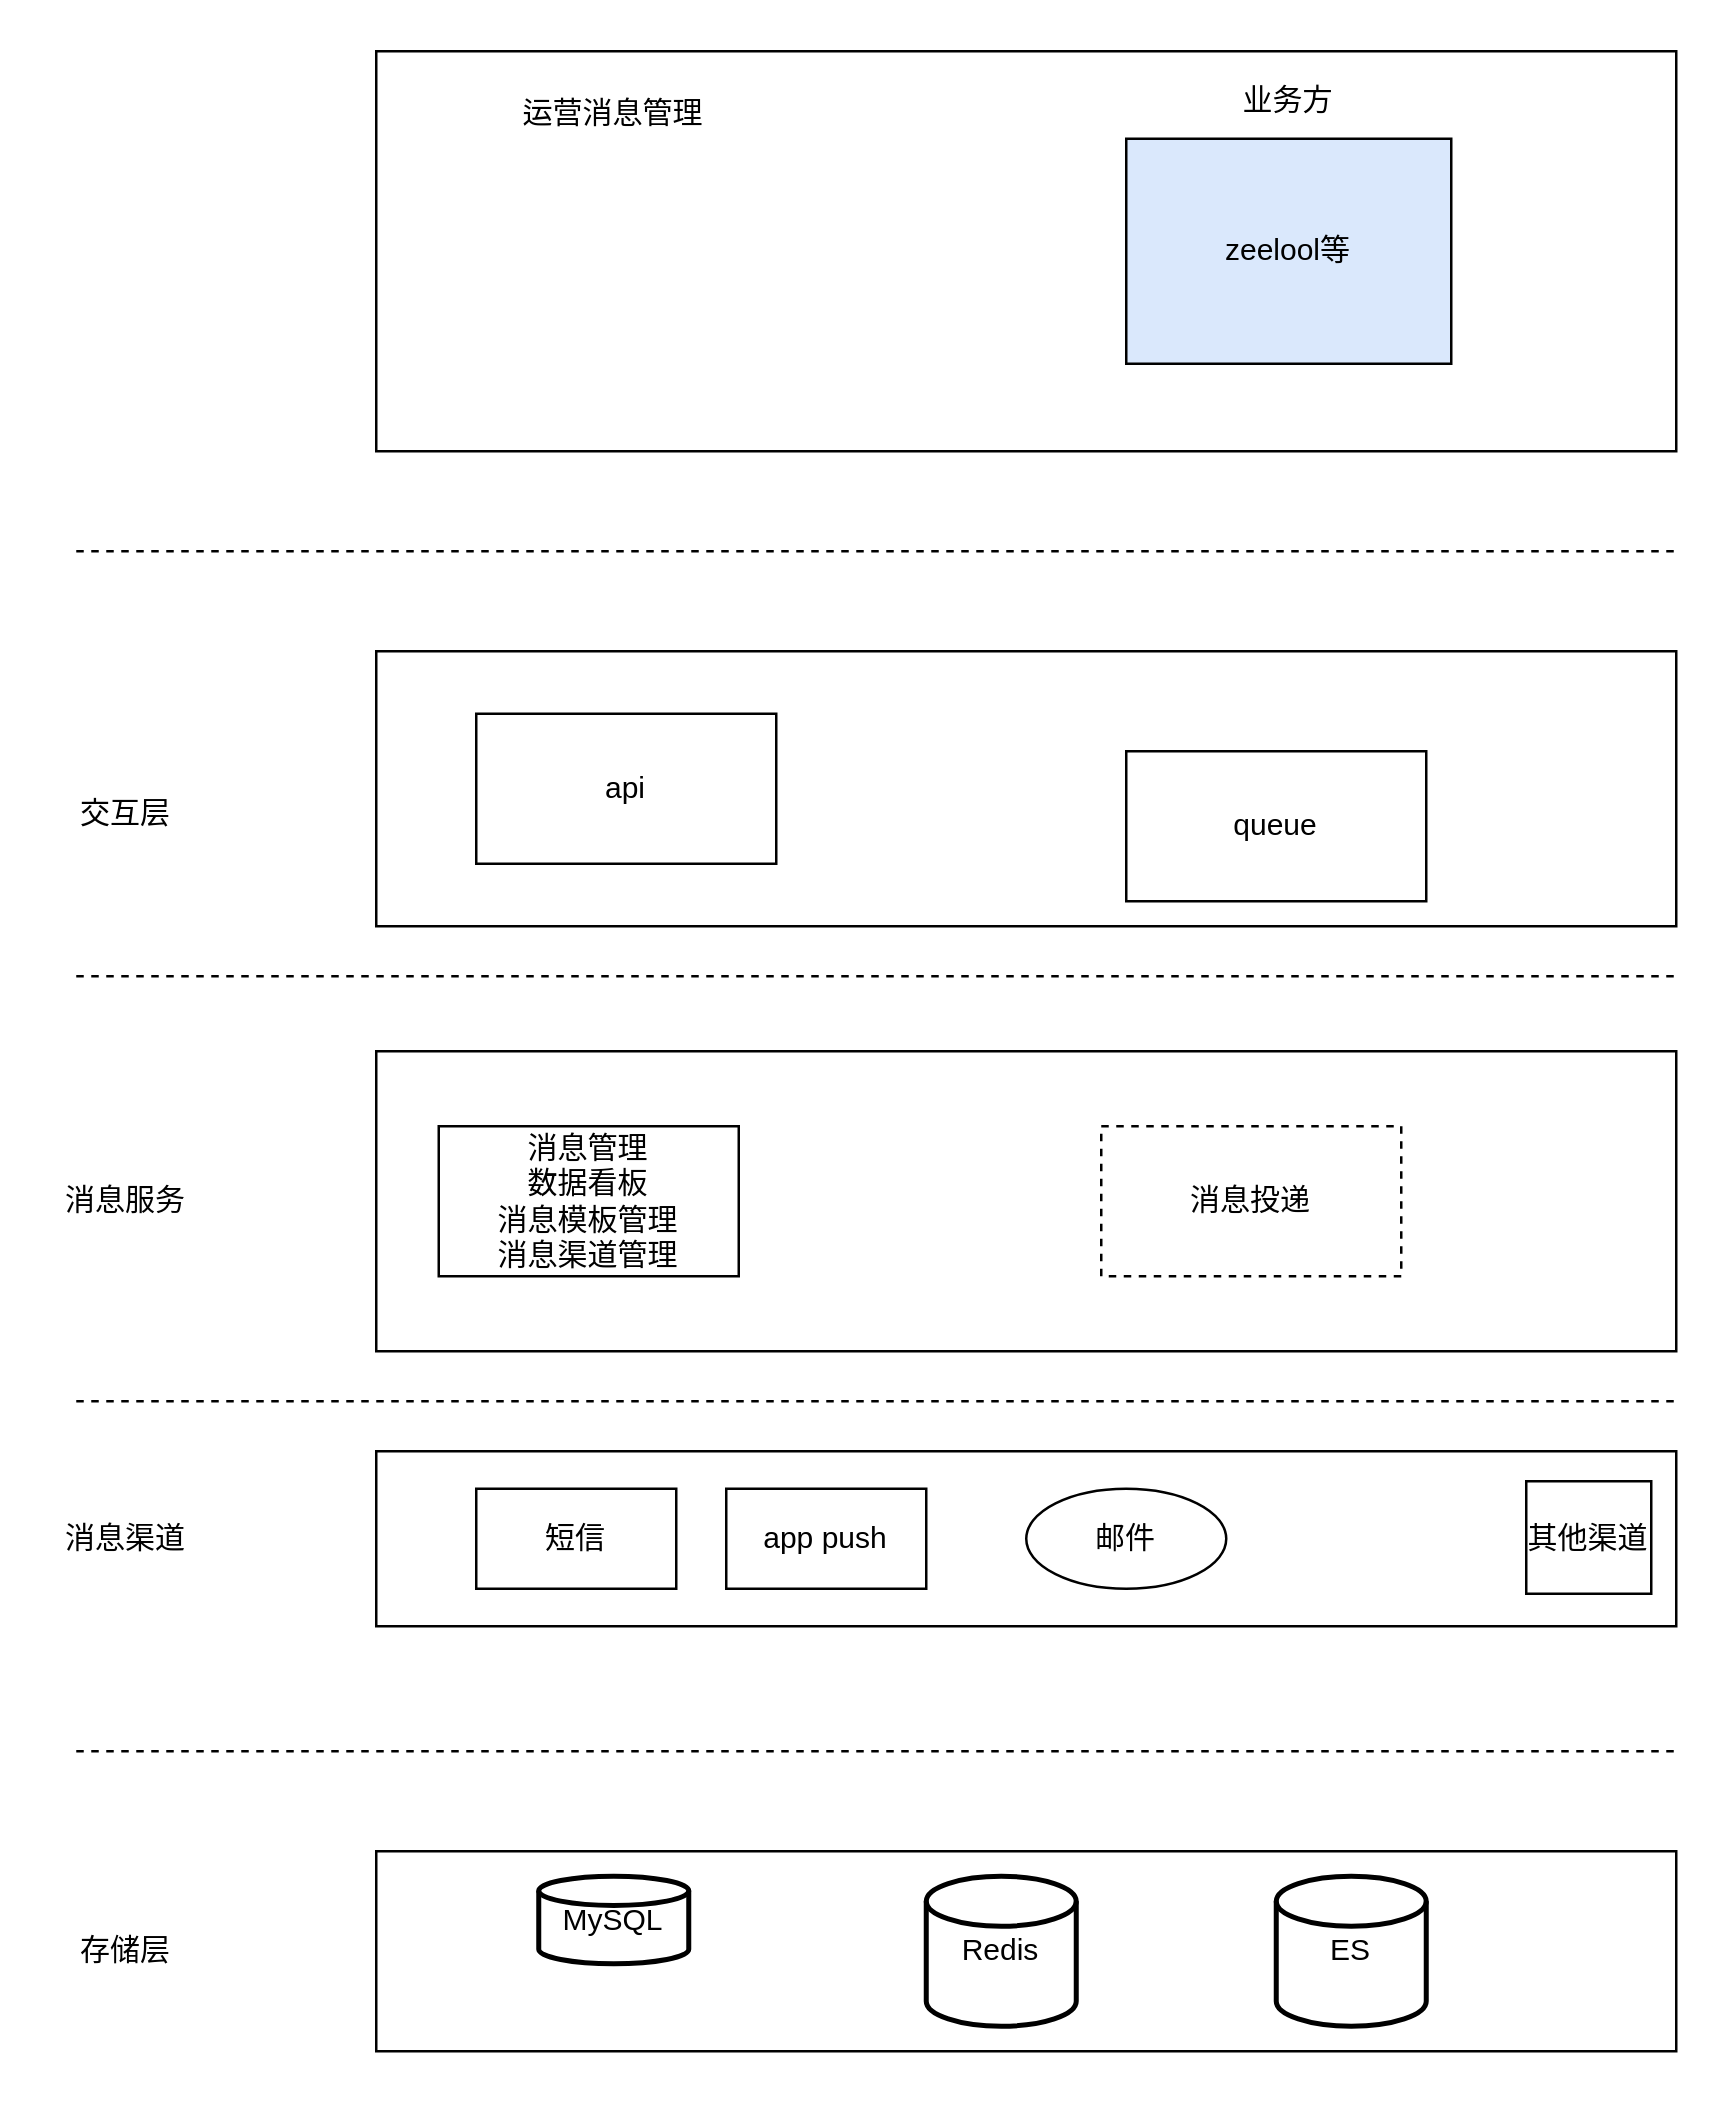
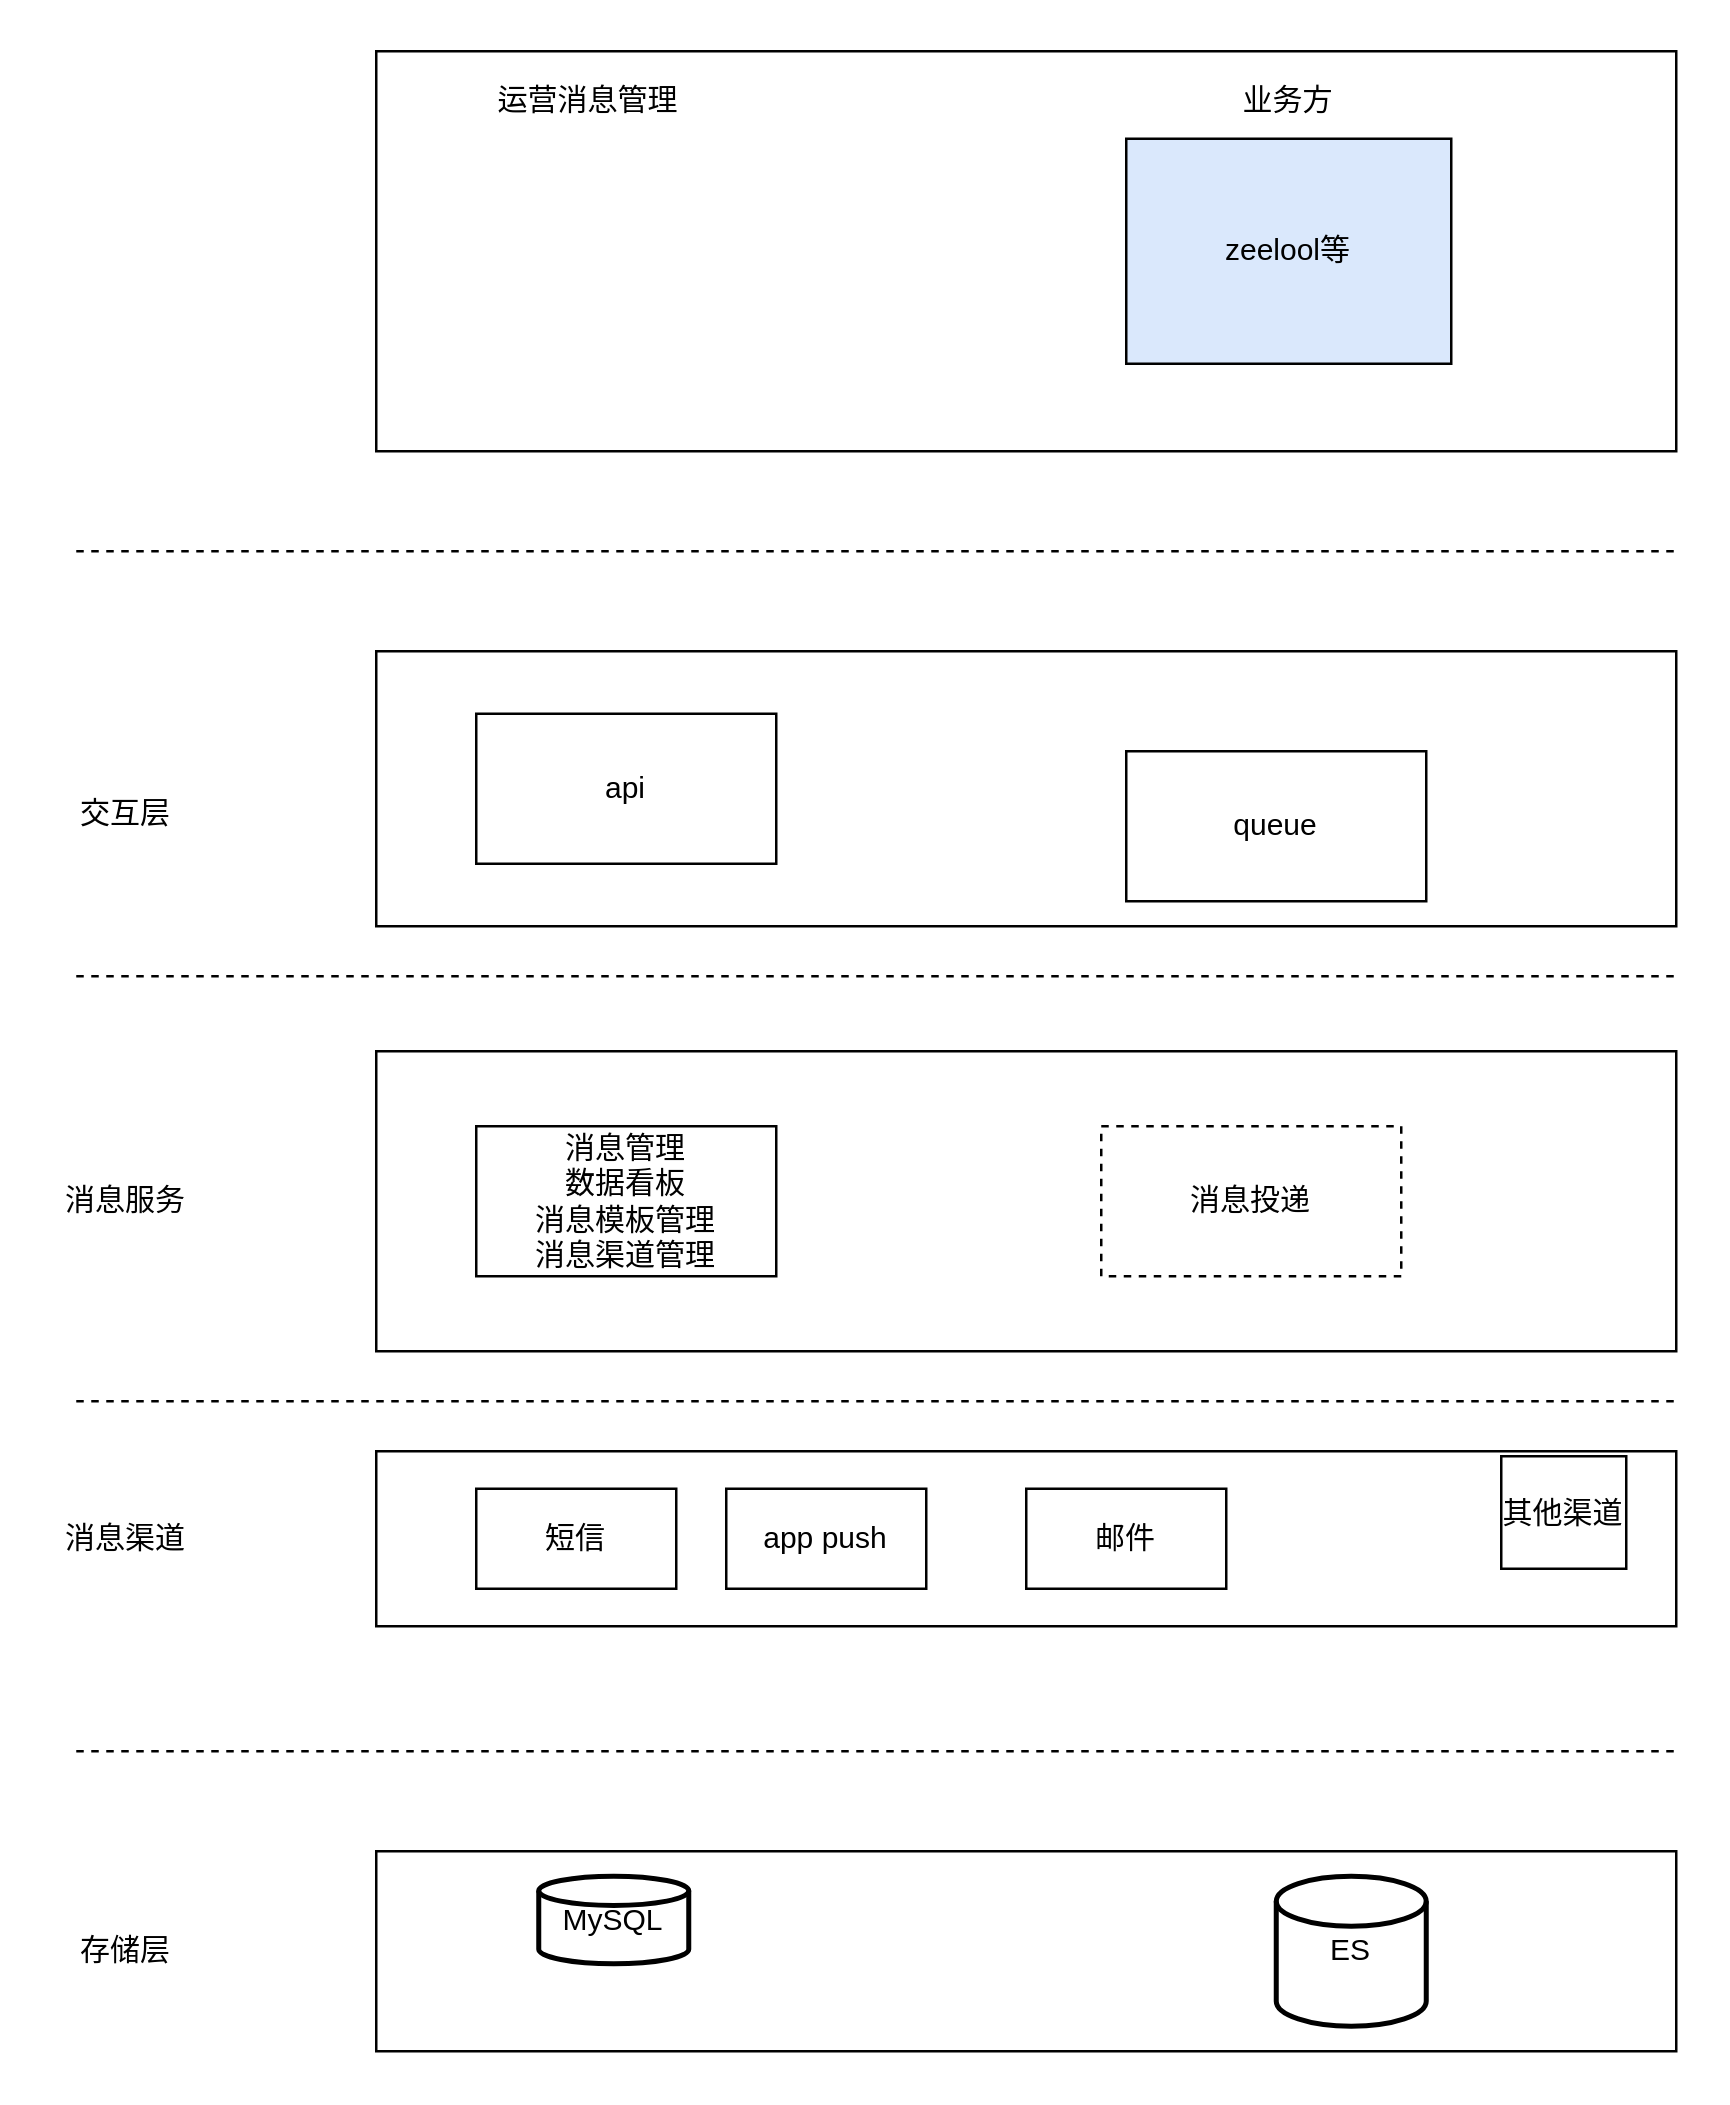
(614, 114) -> (589, 101)
(589, 1201) -> (626, 1201)
(1589, 1538) -> (1564, 1513)
(1126, 1539) -> (1126, 1539)
(1001, 1951) -> none
